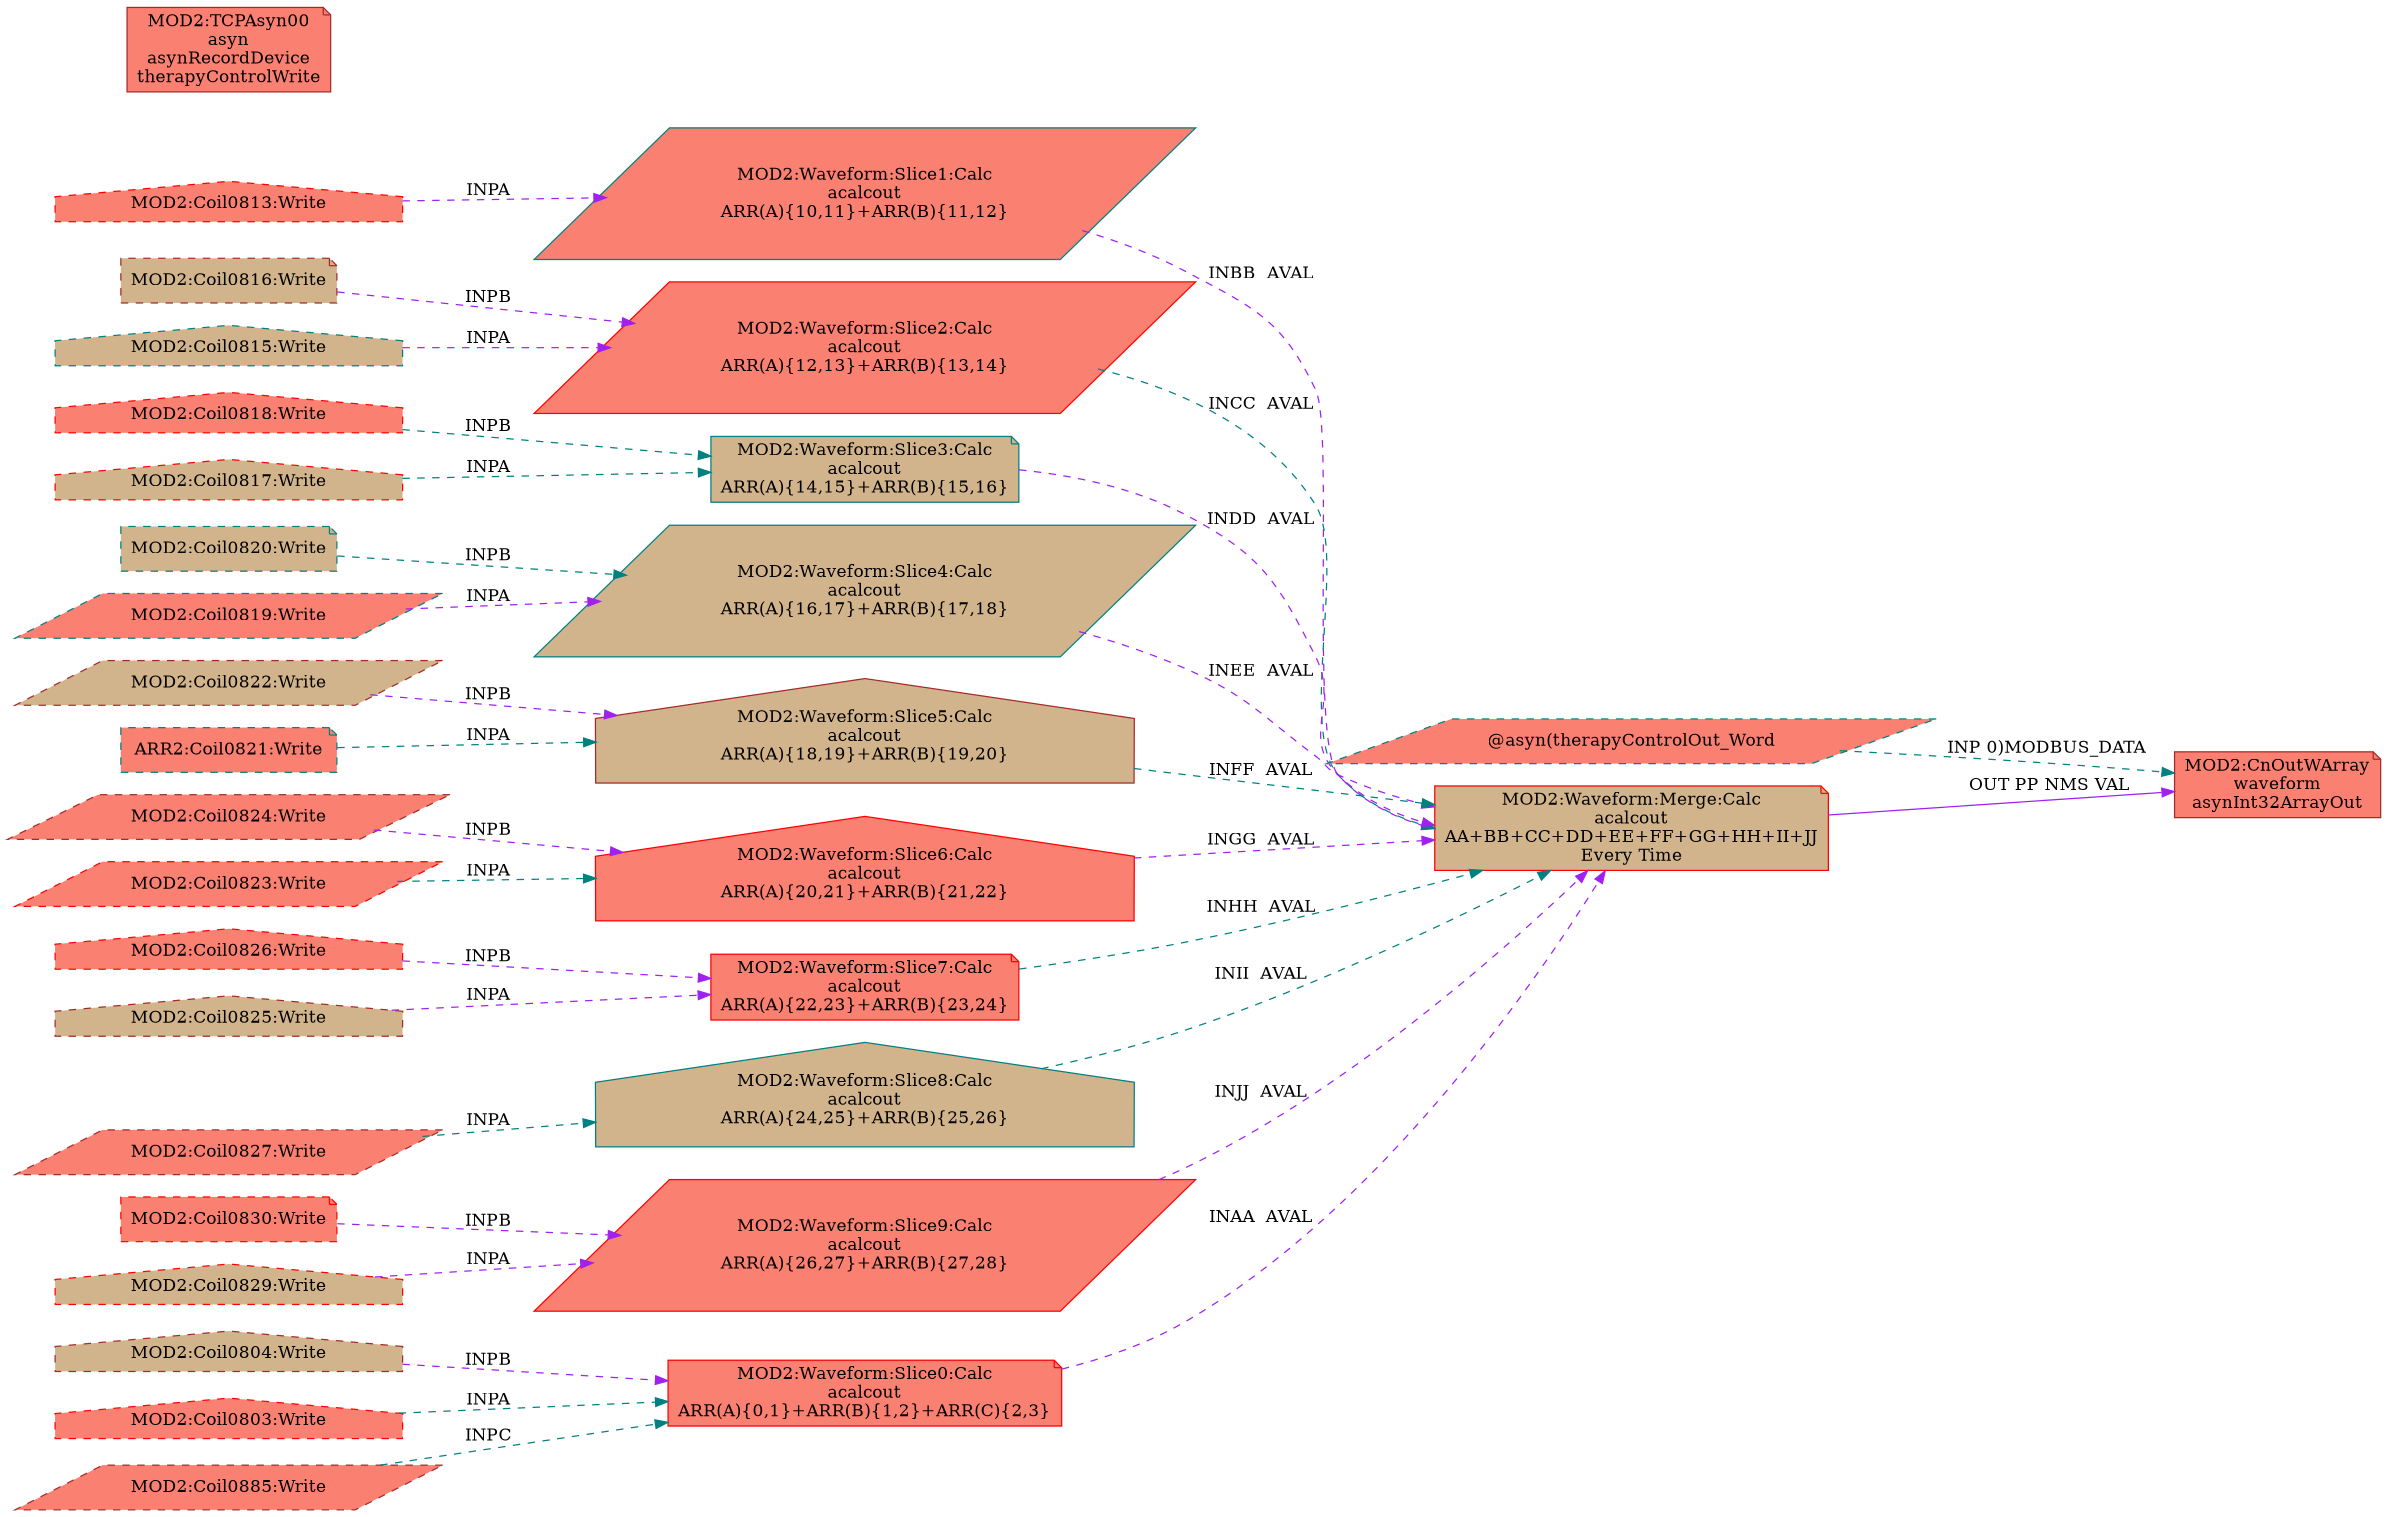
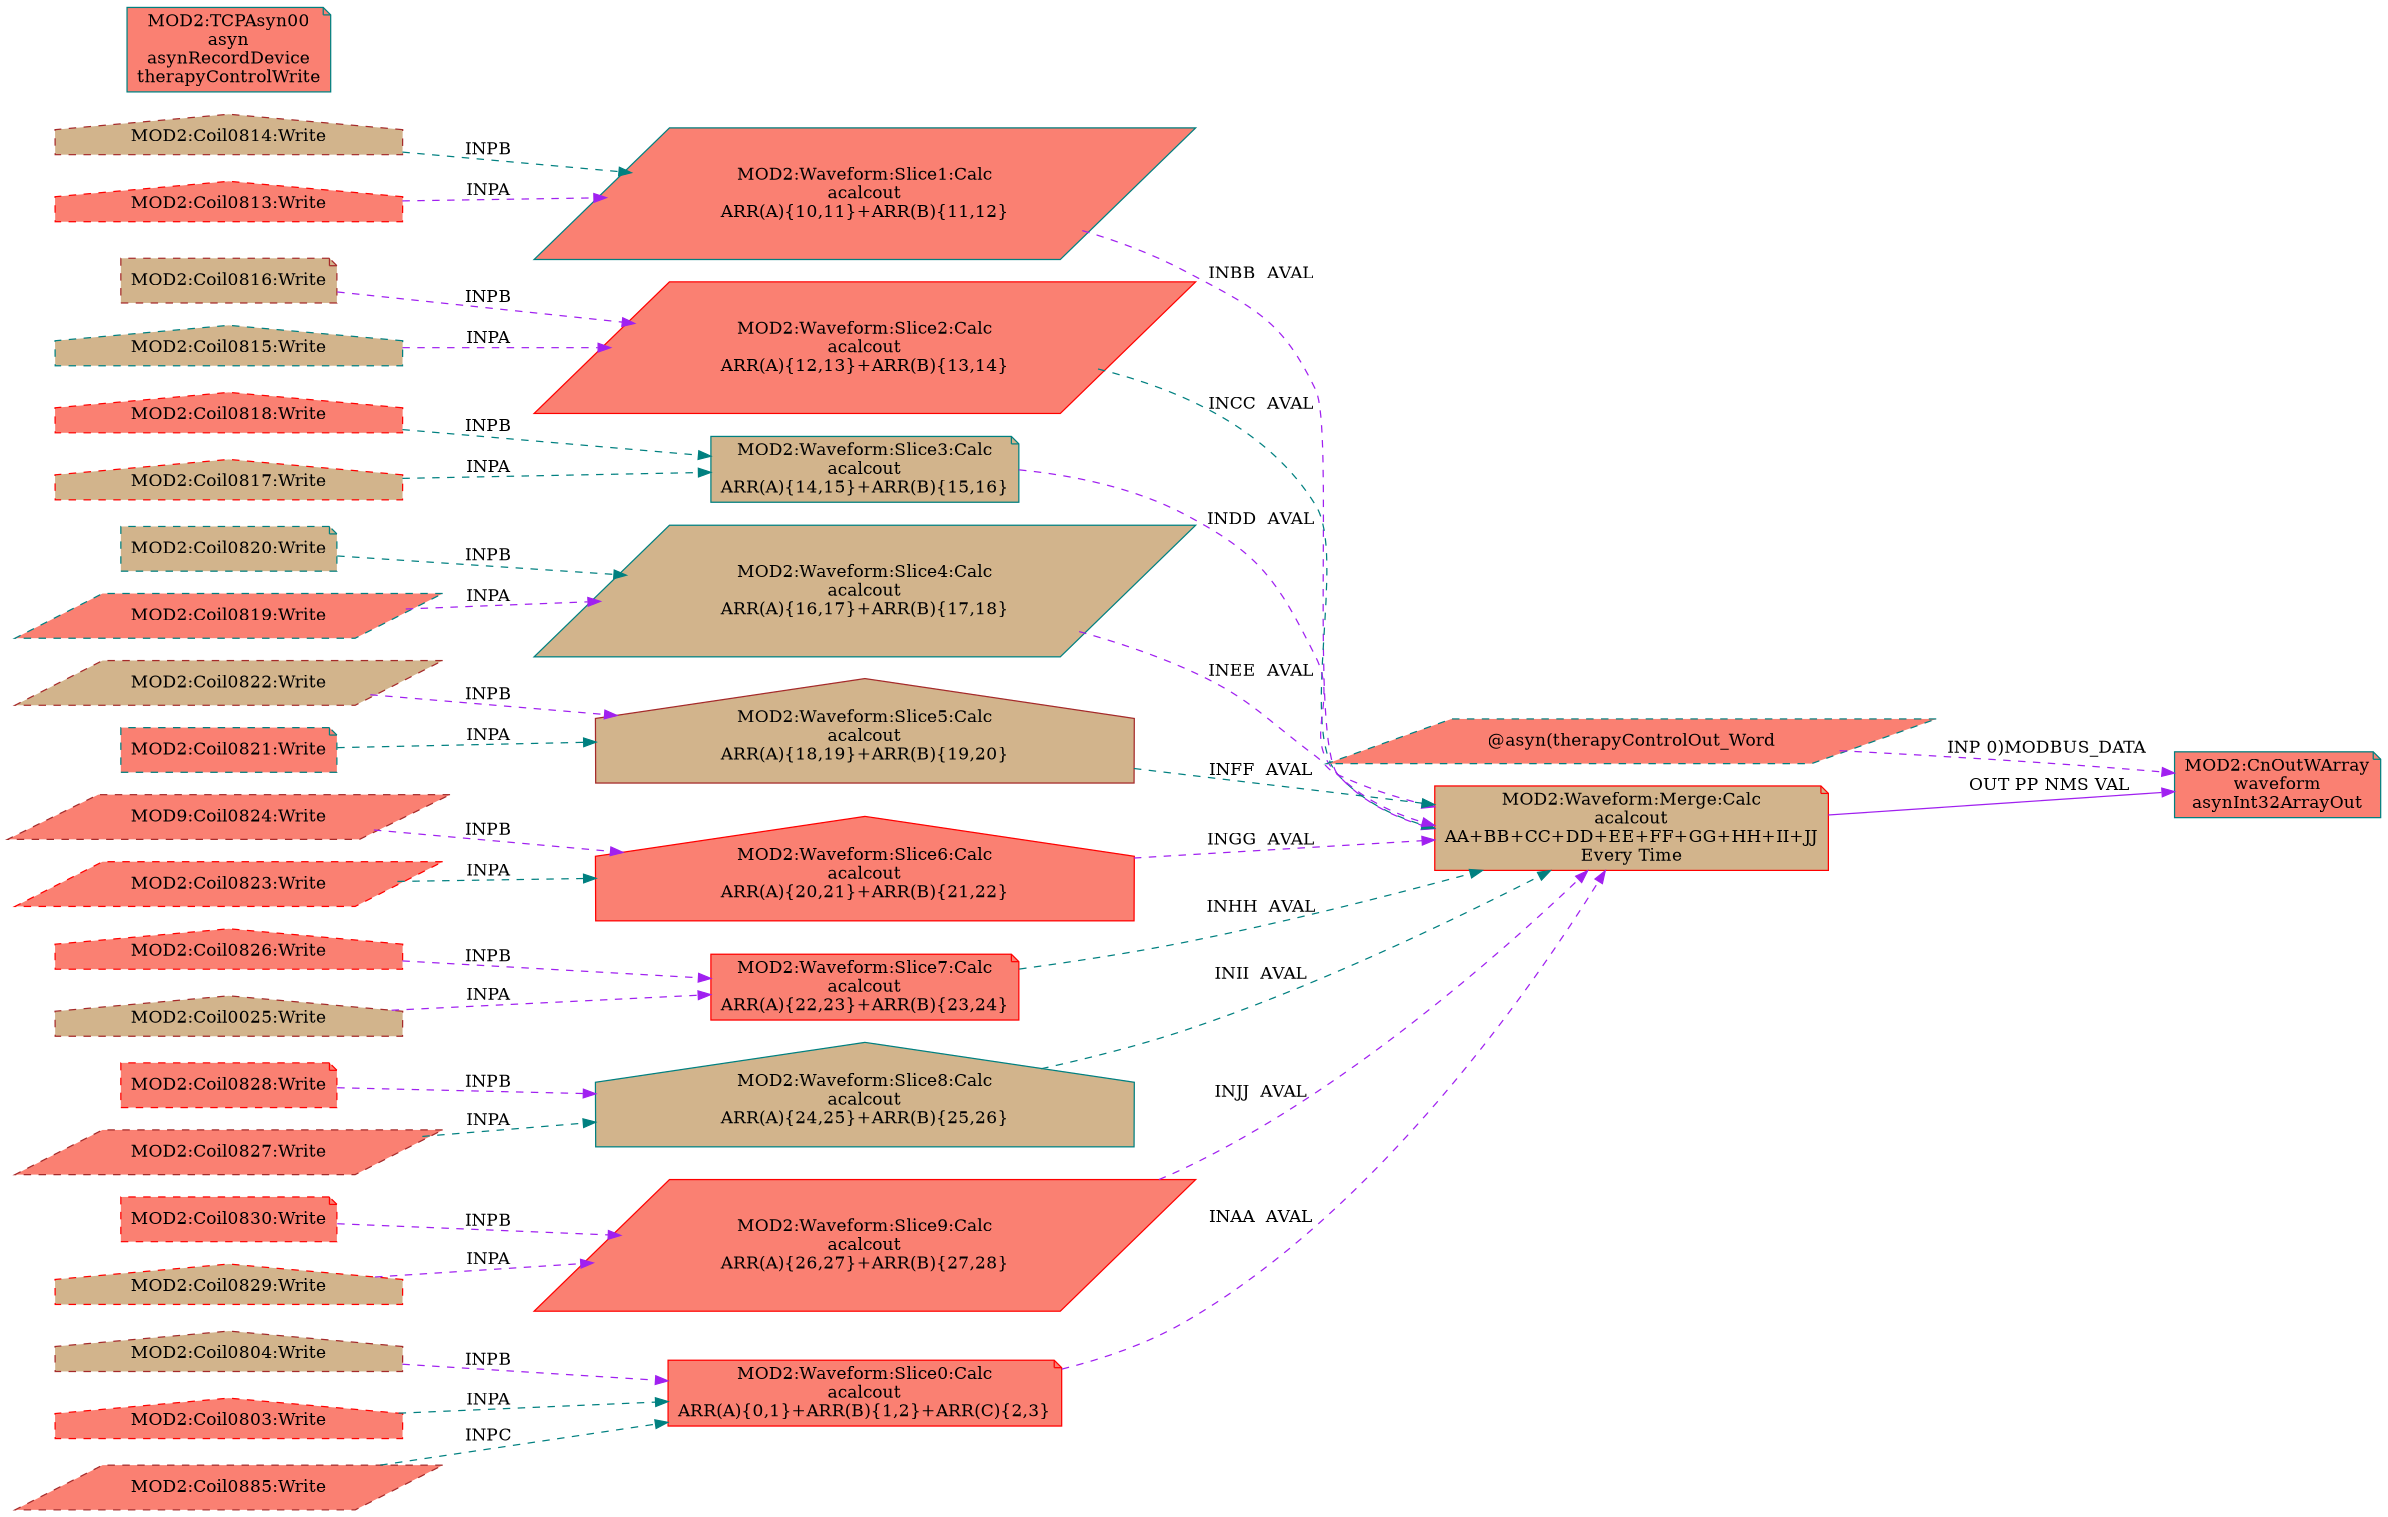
(229, 50) -> (229, 50)
none -> (229, 137)
(229, 750) -> (229, 750)
(2001, 760) -> (2001, 760)
(2278, 785) -> (2278, 785)
(229, 817) -> (229, 817)
(229, 1018) -> (229, 1018)
none -> (229, 1085)
